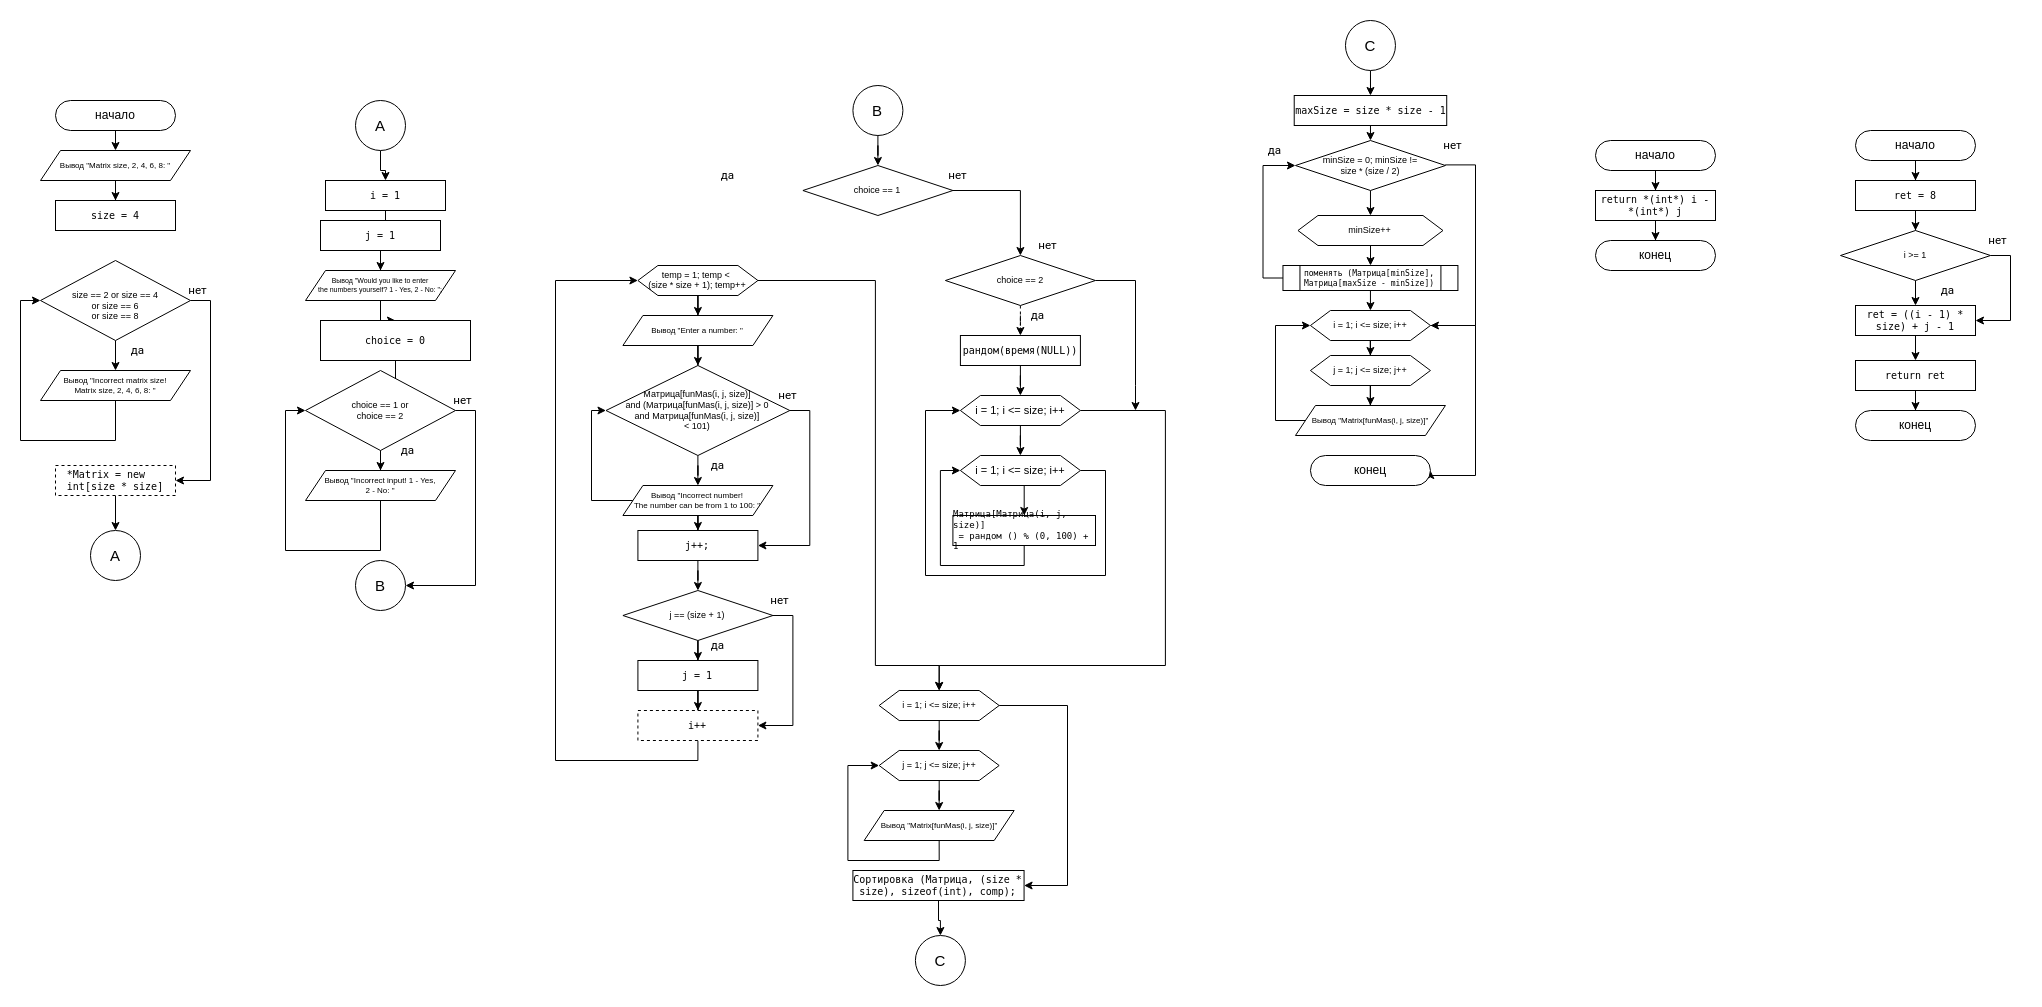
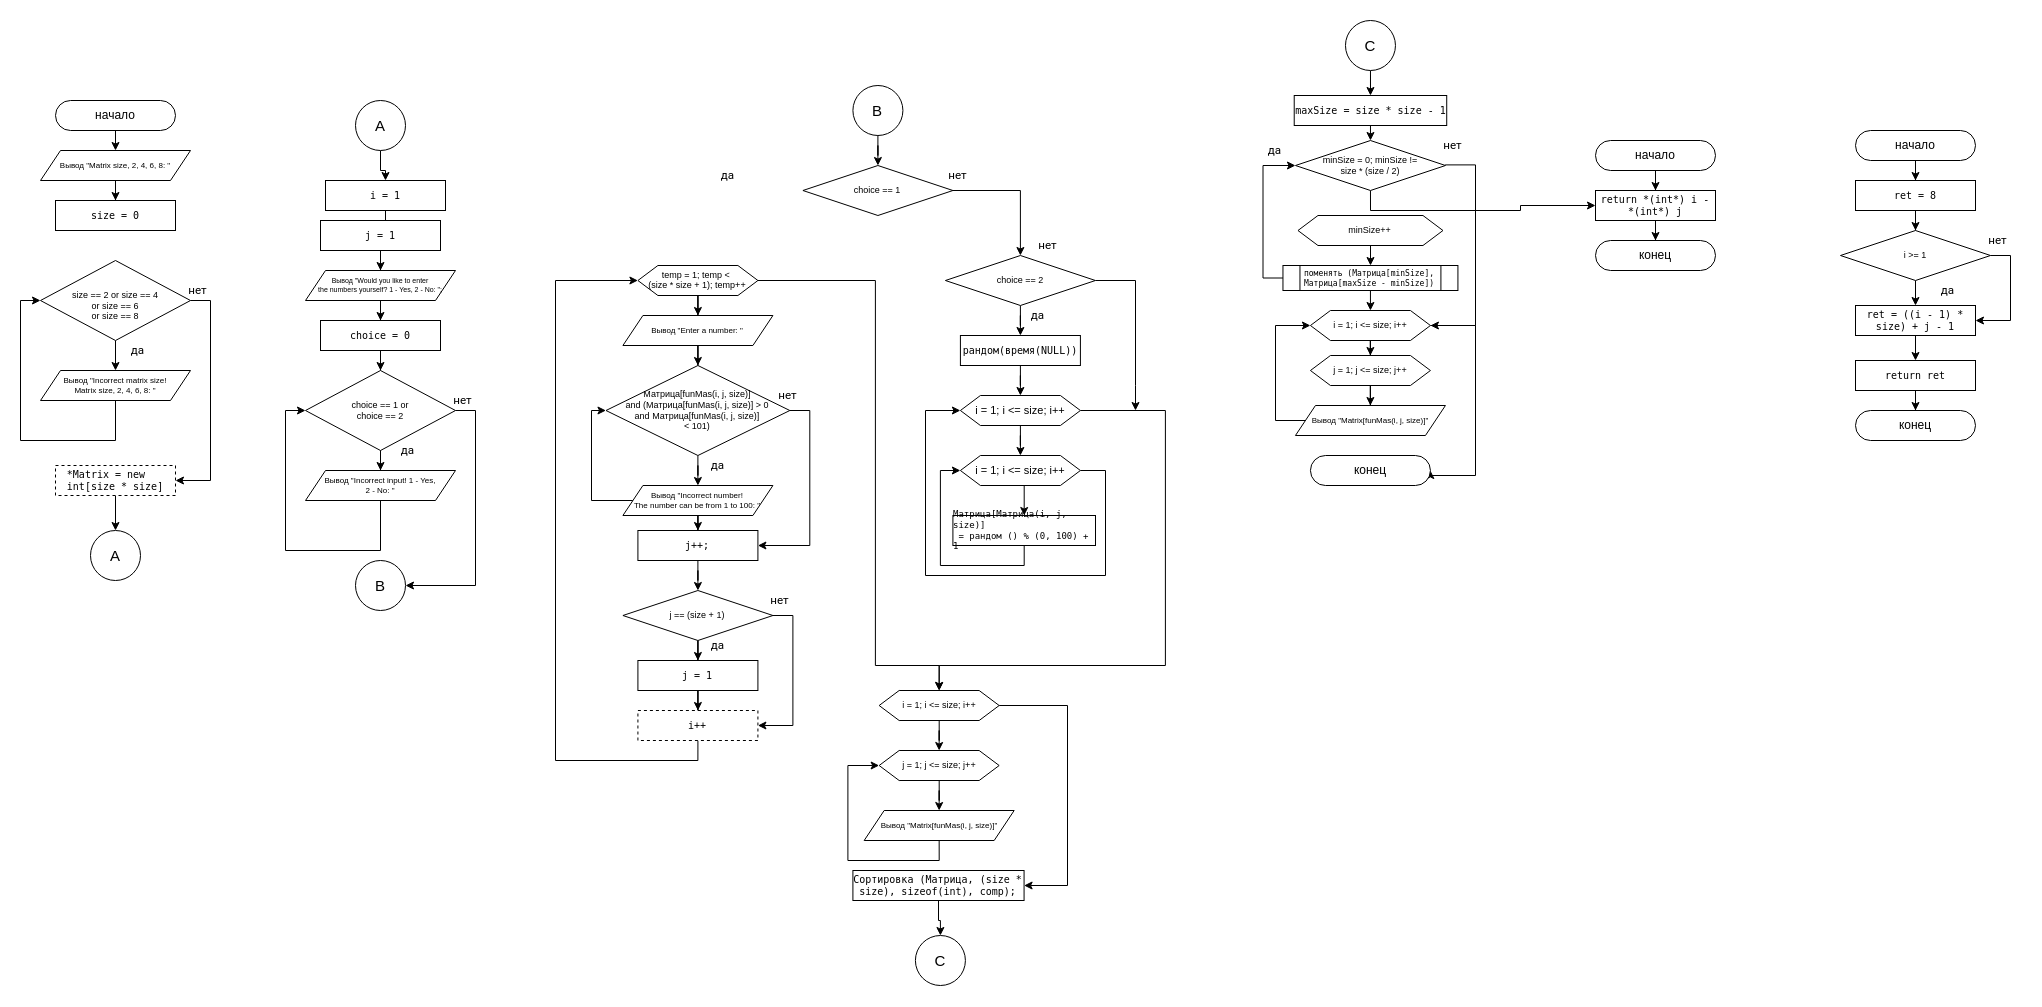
(1370, 207) -> (1480, 211)
(116, 216) -> (116, 216)
(1020, 324) -> (1020, 324)
(396, 341) -> (381, 336)
